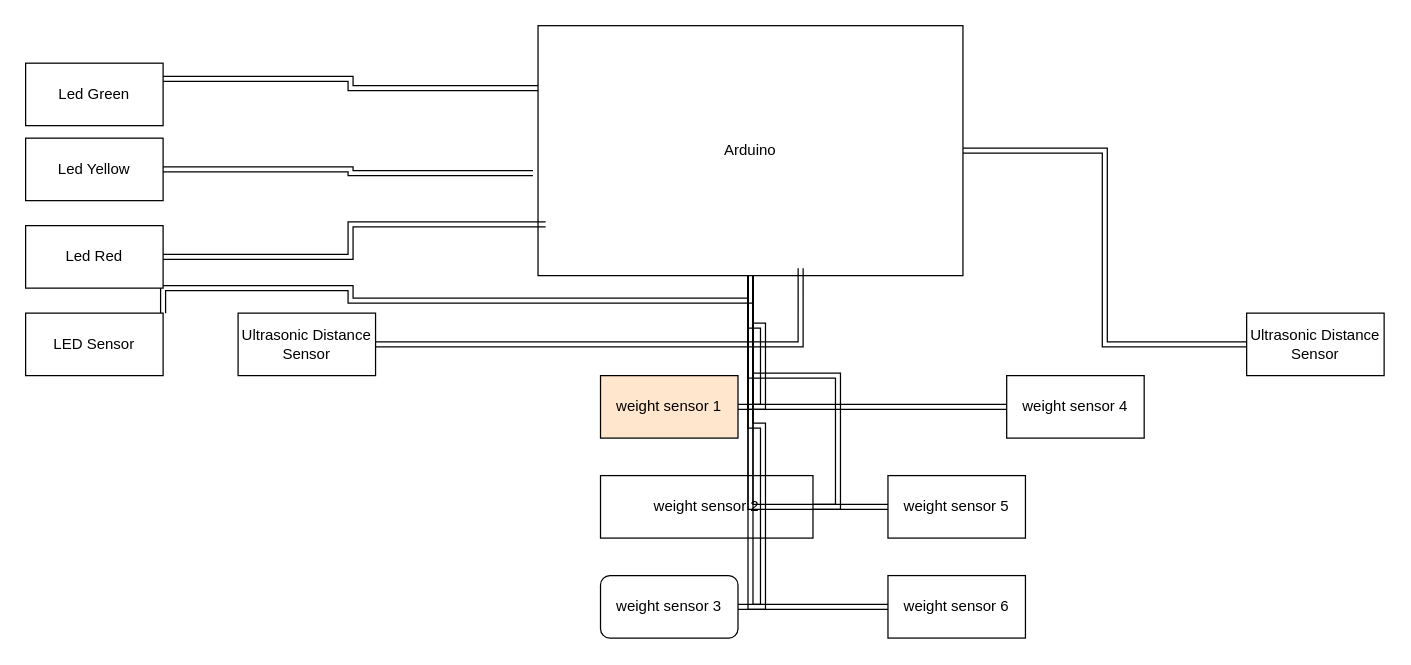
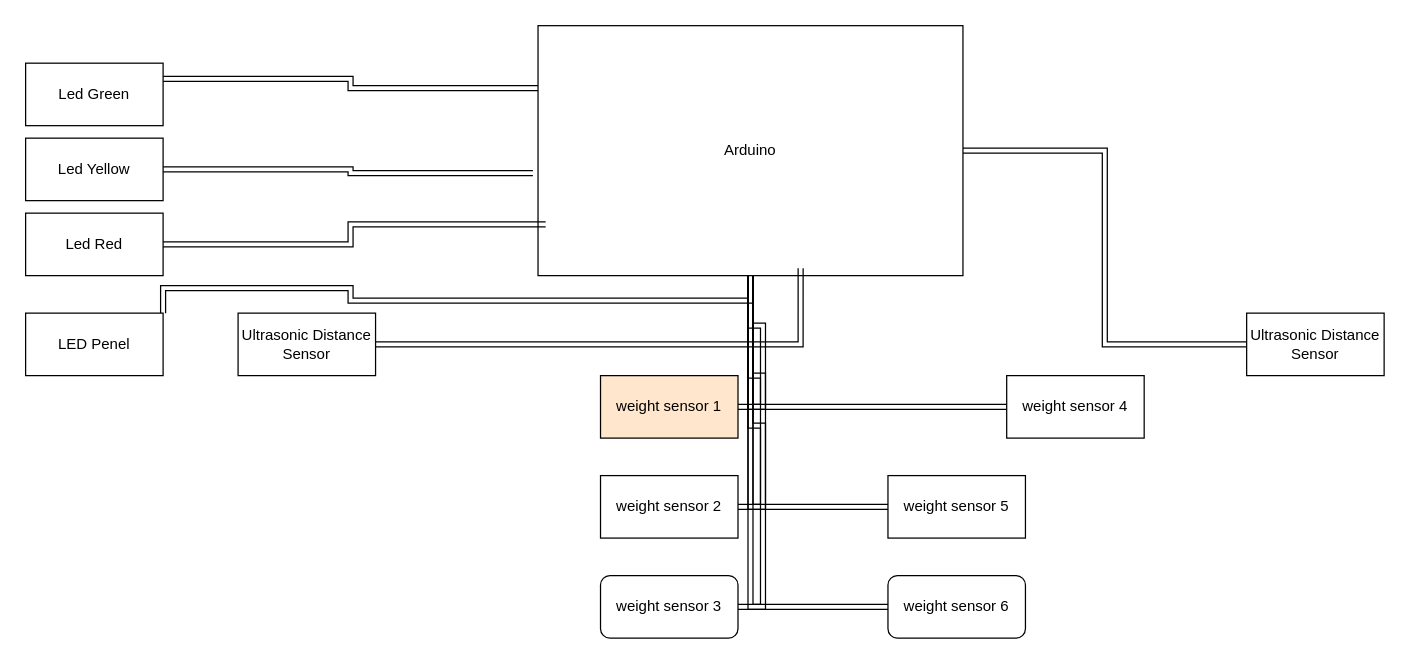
(94, 257) -> (94, 244)
(94, 344) -> (94, 344)
(707, 507) -> (669, 507)
(957, 607) -> (957, 607)
